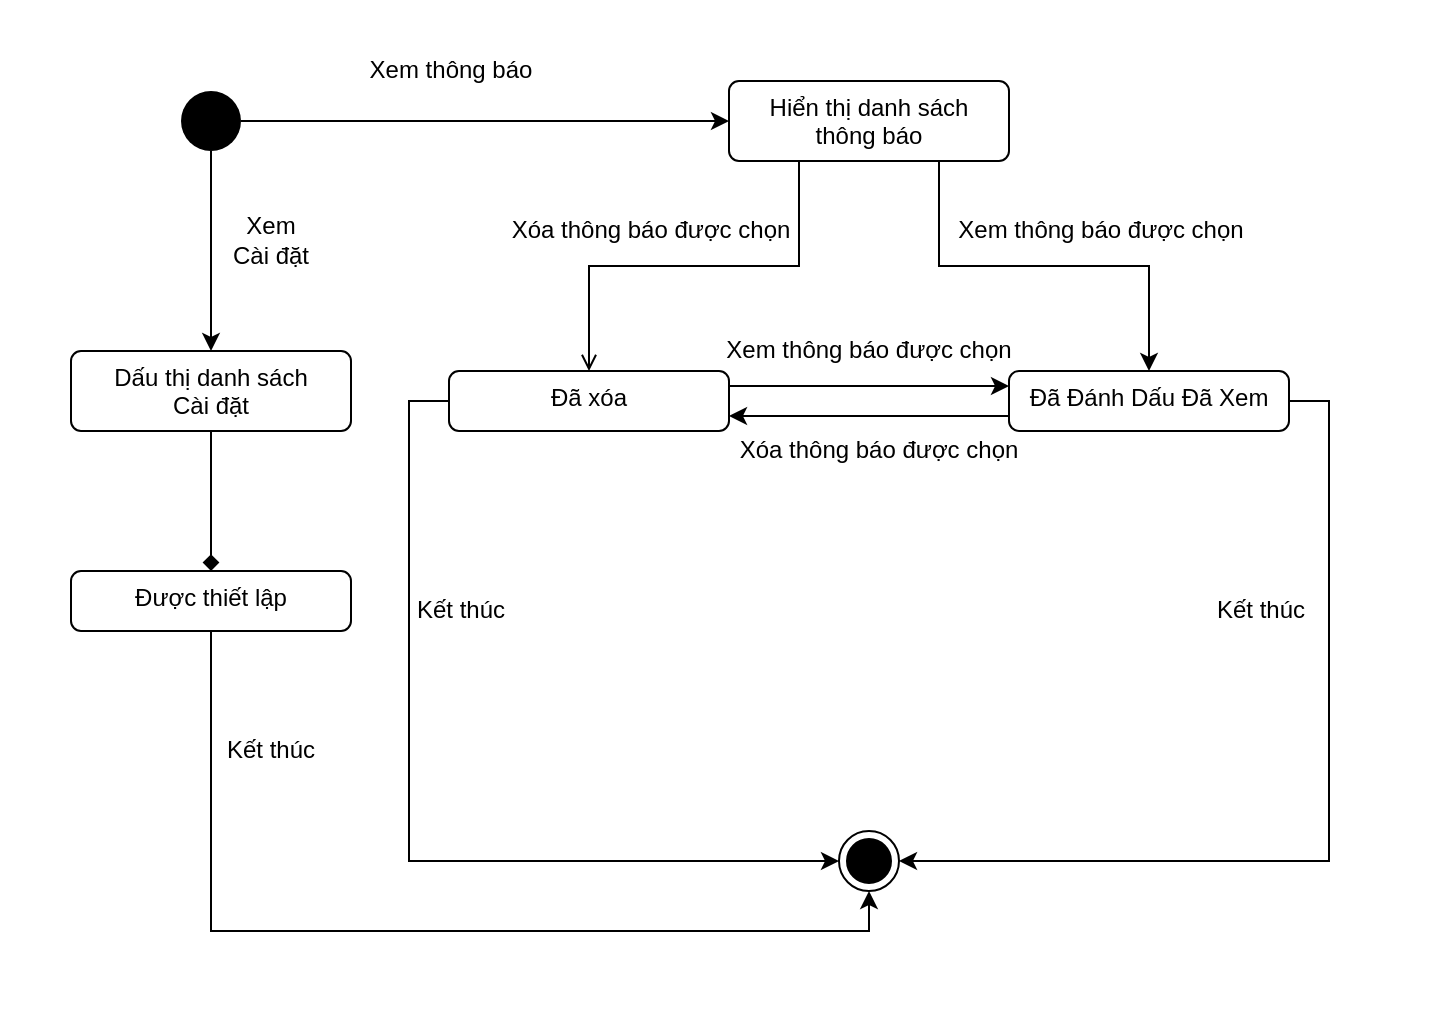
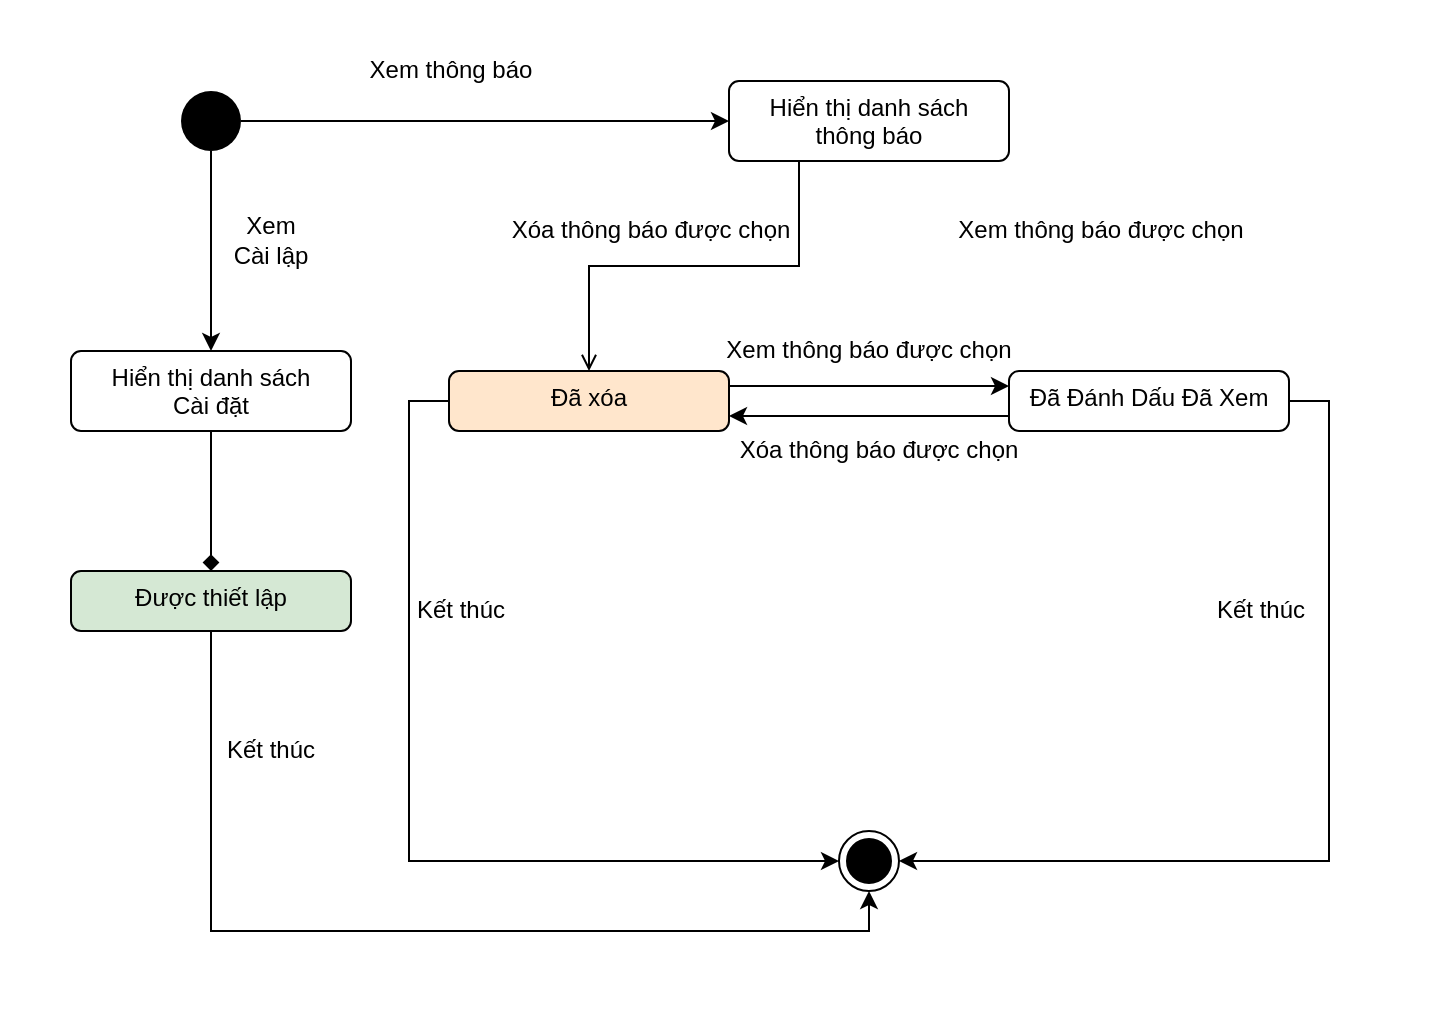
(272, 241) -> (272, 241)
(1037, 266) -> none
(212, 394) -> (212, 394)
(589, 401) -> (589, 401)
(211, 601) -> (211, 601)
